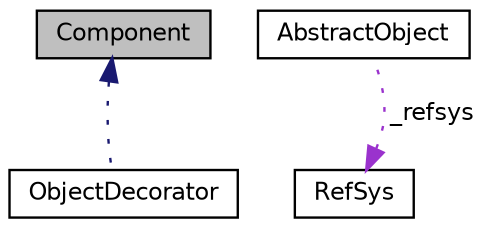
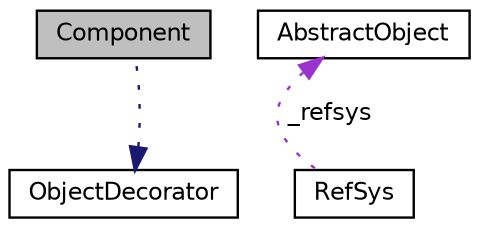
(384, 103) -> (279, 125)
(108, 127) -> (139, 102)
